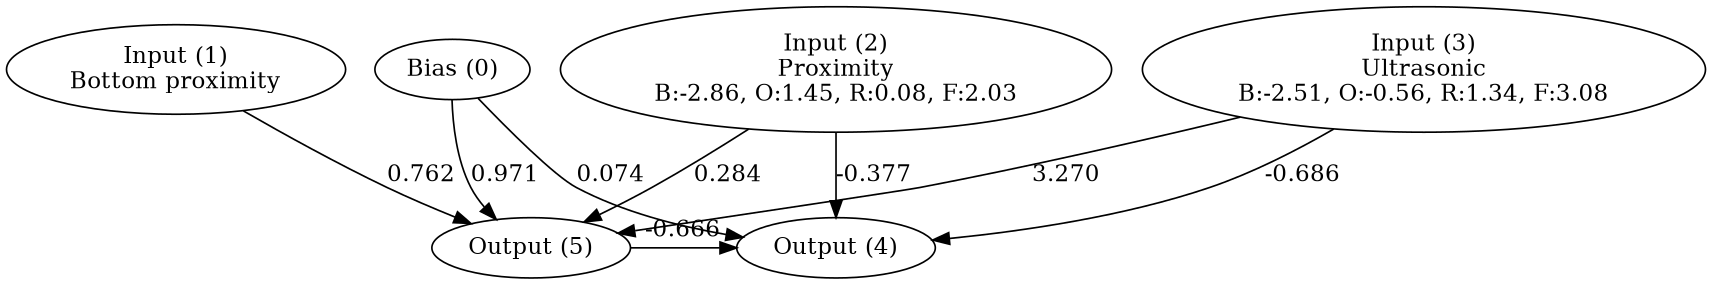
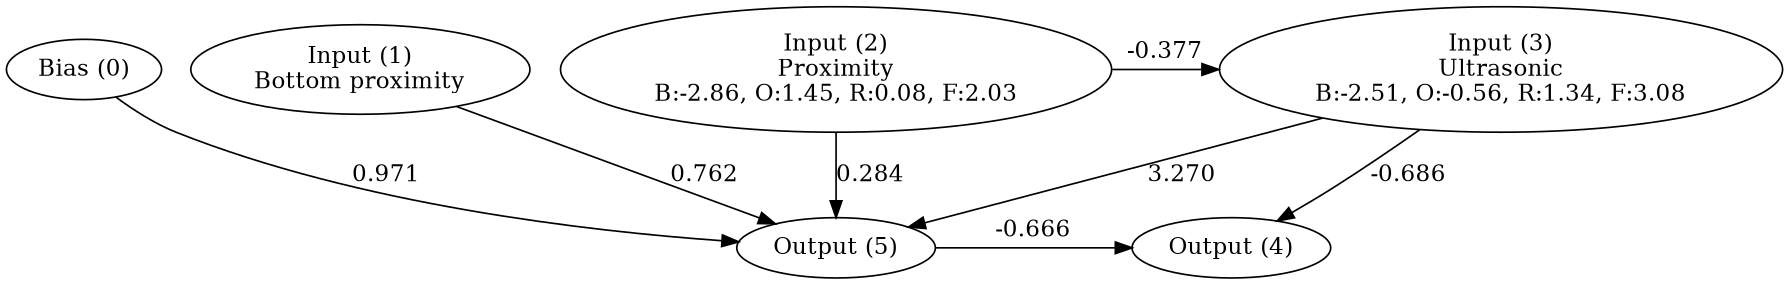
(836, 166) -> (1157, 69)
(587, 193) -> none
